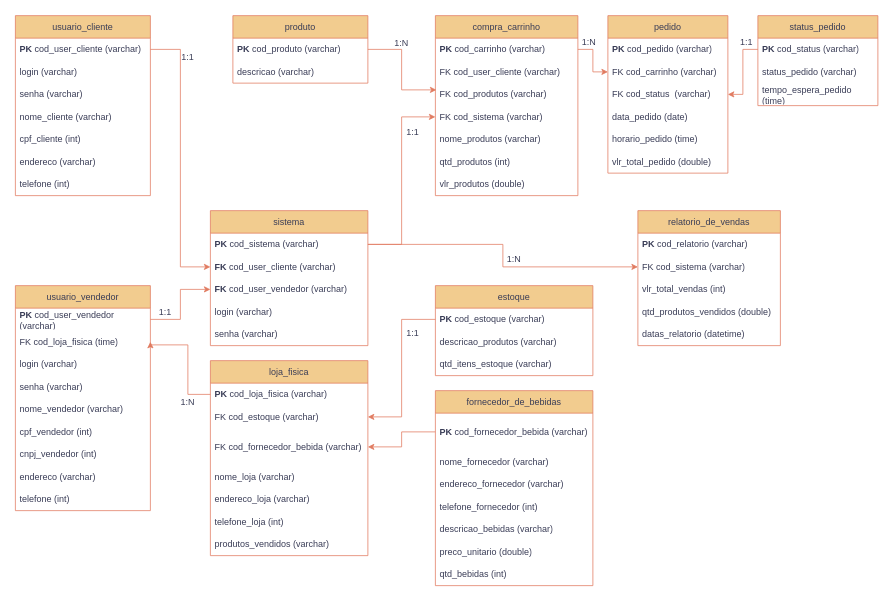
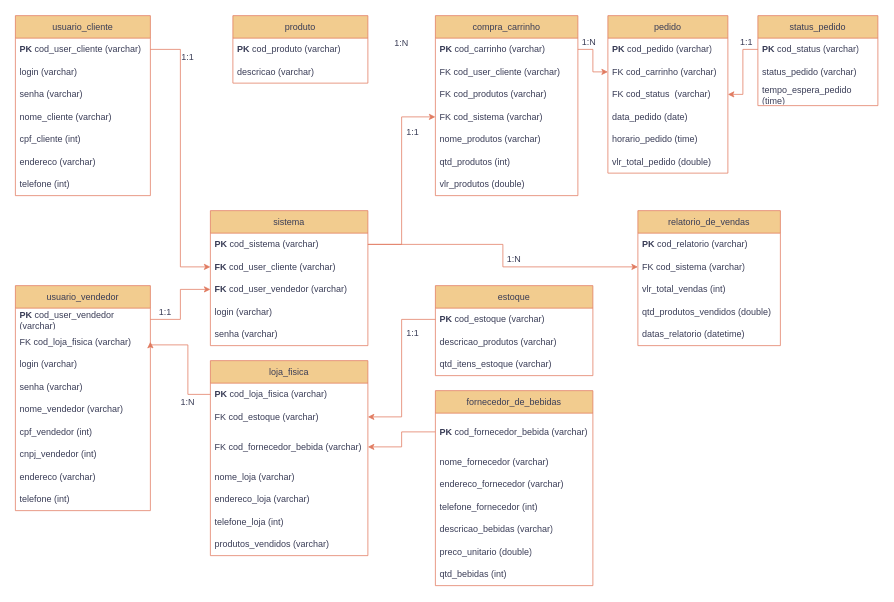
(402, 54) -> none
(76, 342) -> (84, 342)
